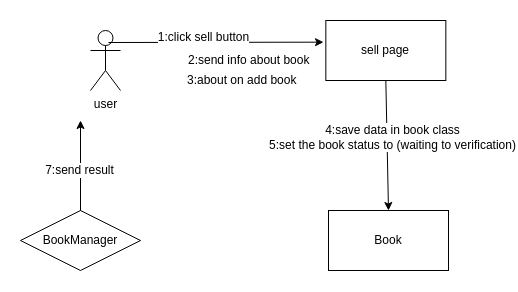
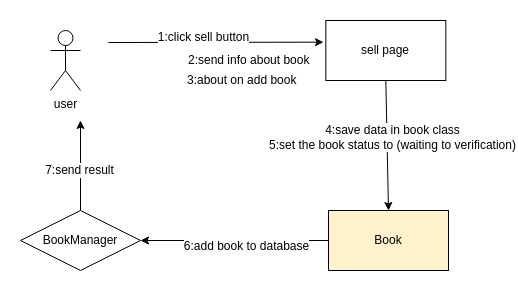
(106, 61) -> (66, 61)
none -> (169, 241)
(389, 241) -> (389, 241)
